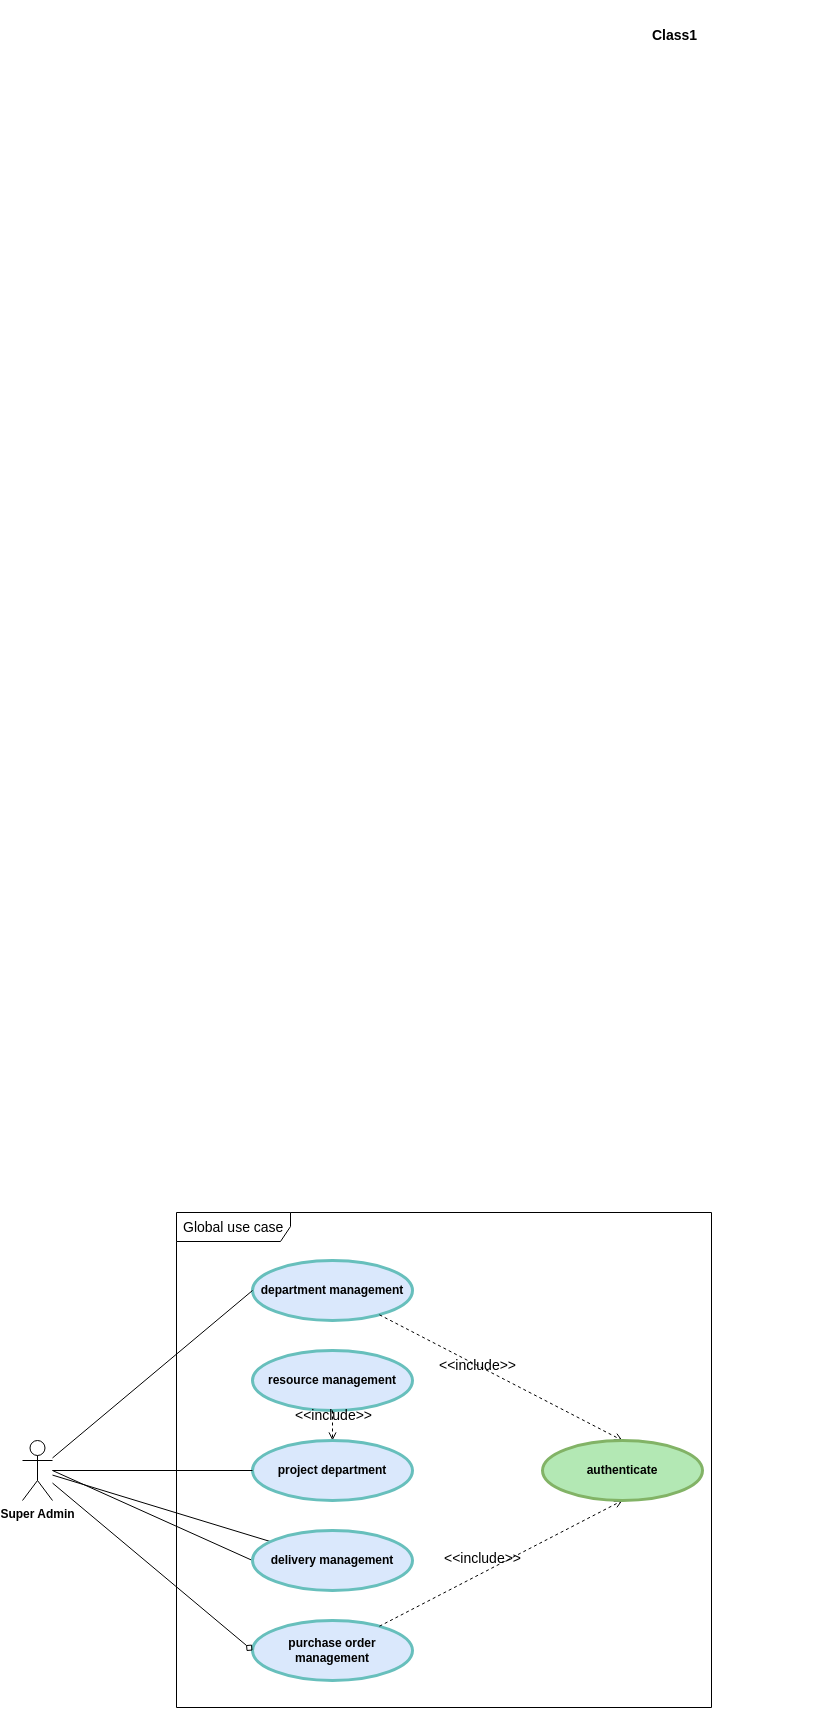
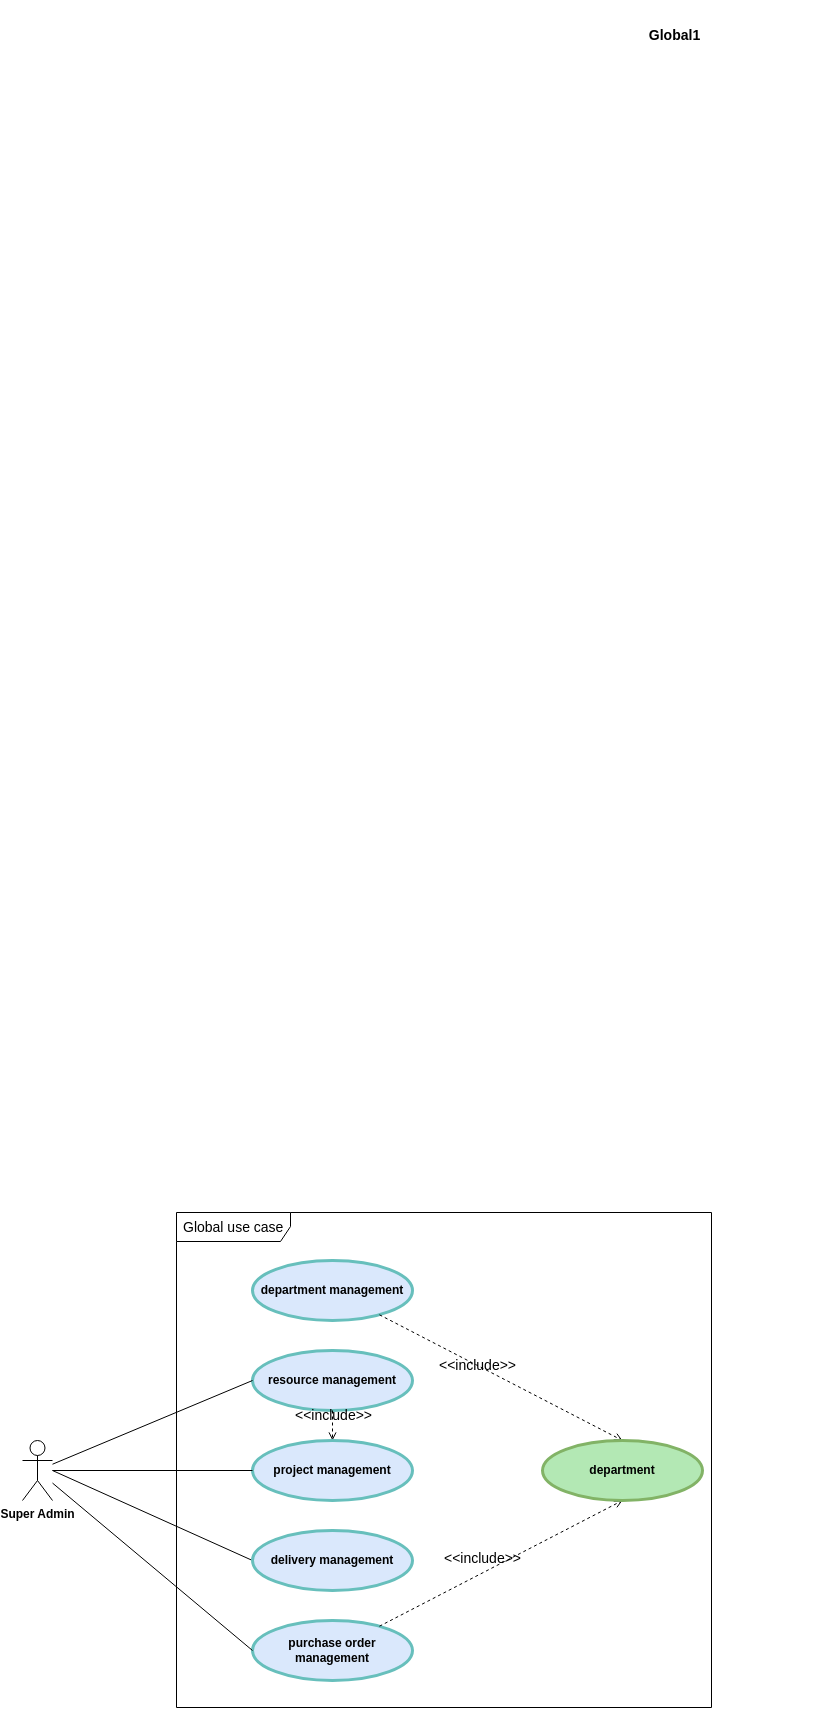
(675, 36) -> (675, 36)
(153, 1374) -> none
(333, 1471) -> (333, 1471)
(623, 1471) -> (623, 1471)
(181, 1514) -> (153, 1422)
(245, 1644) -> (249, 1647)
